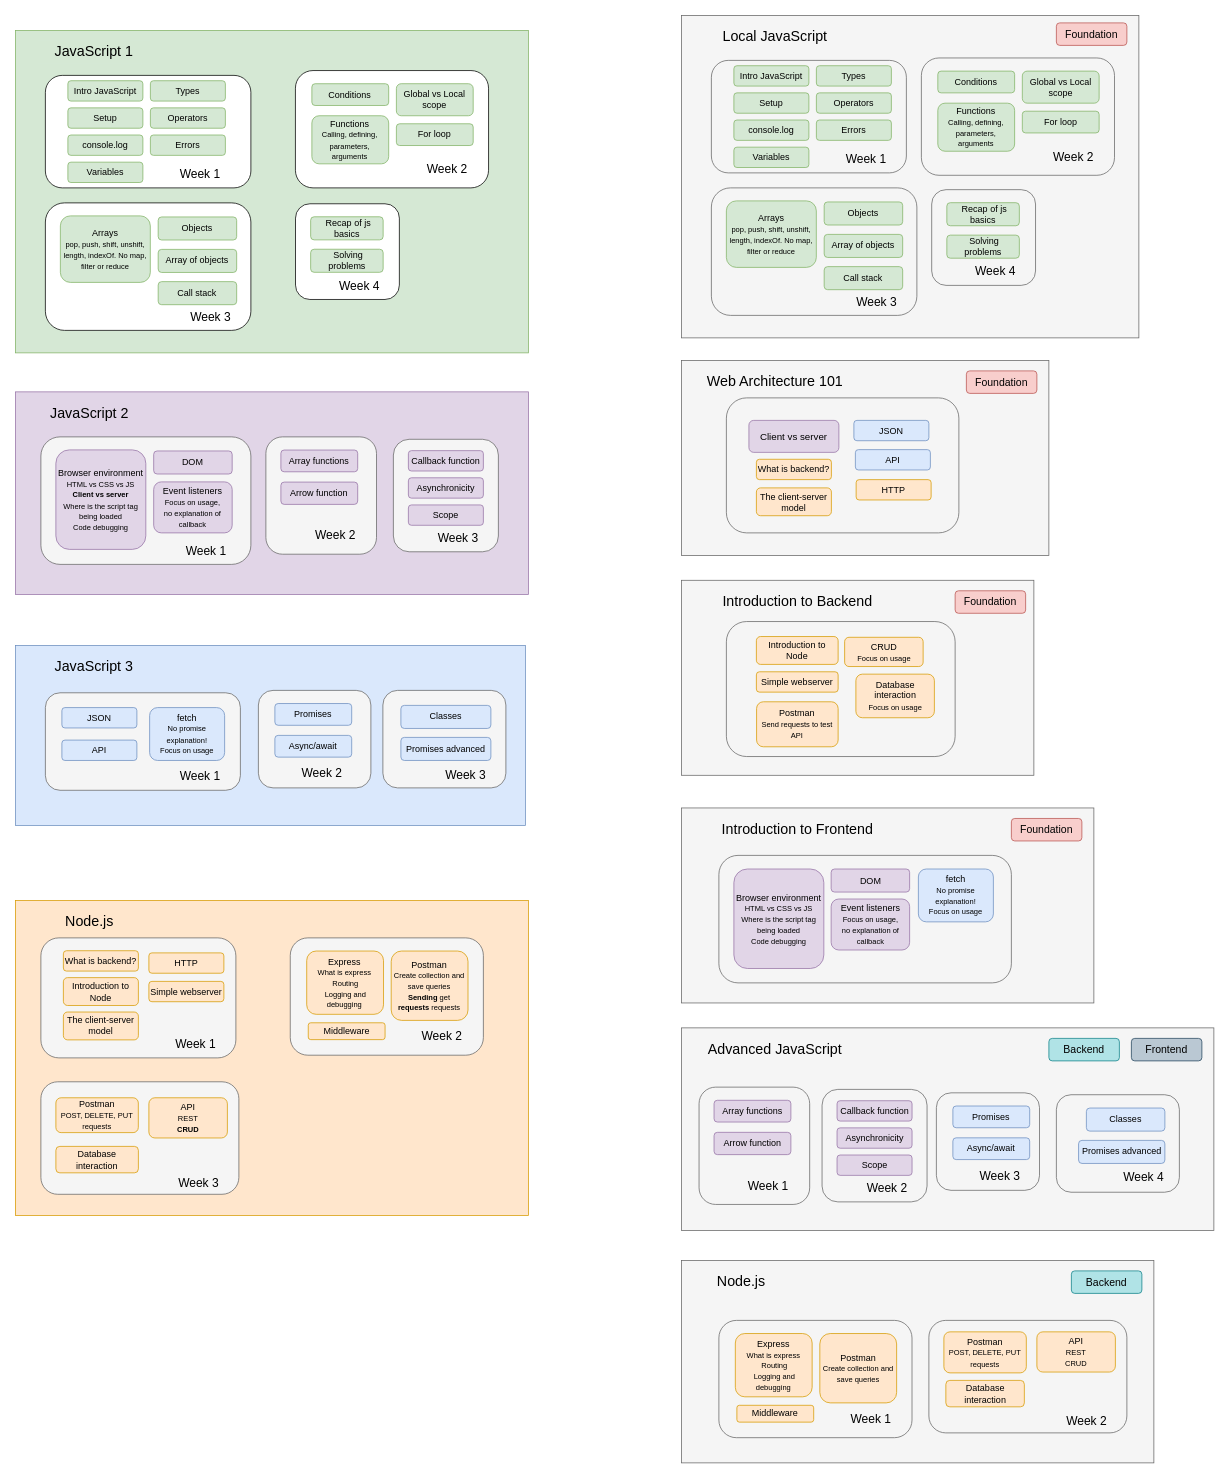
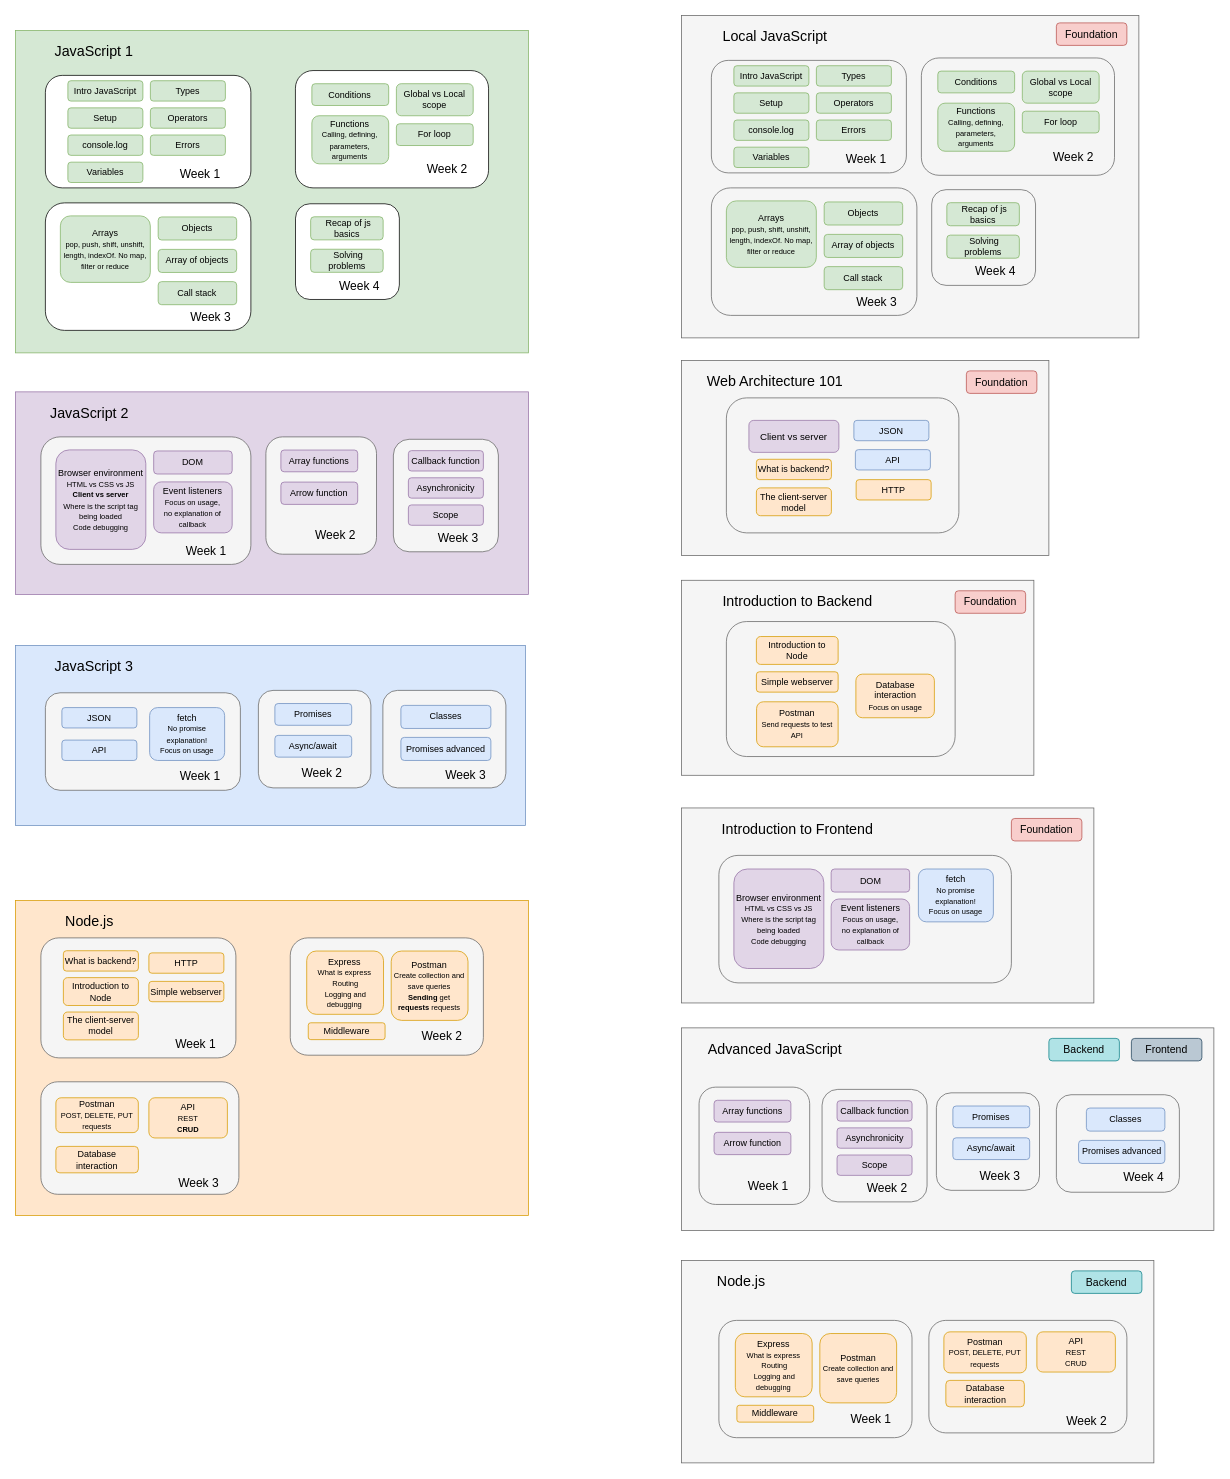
(884, 652) -> none
